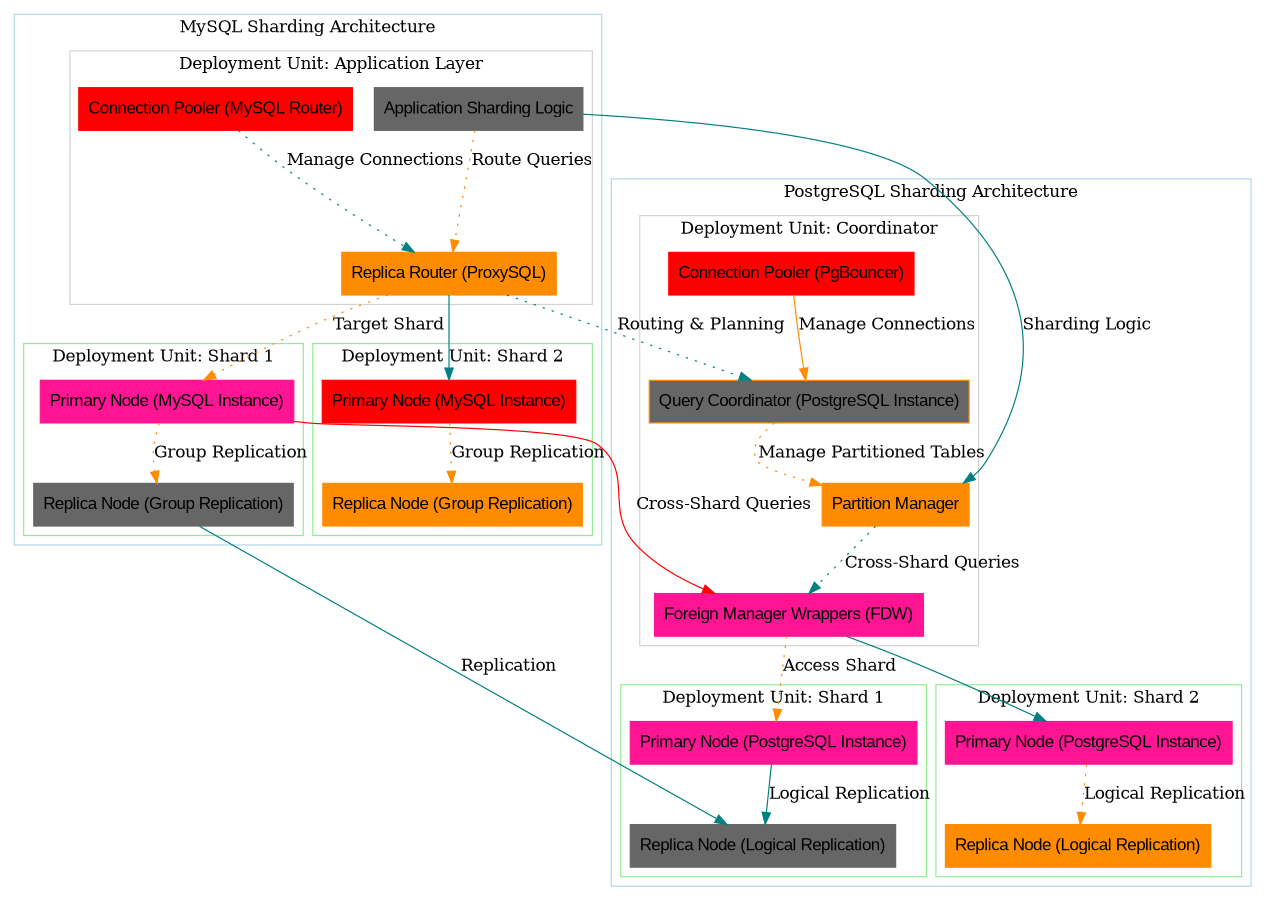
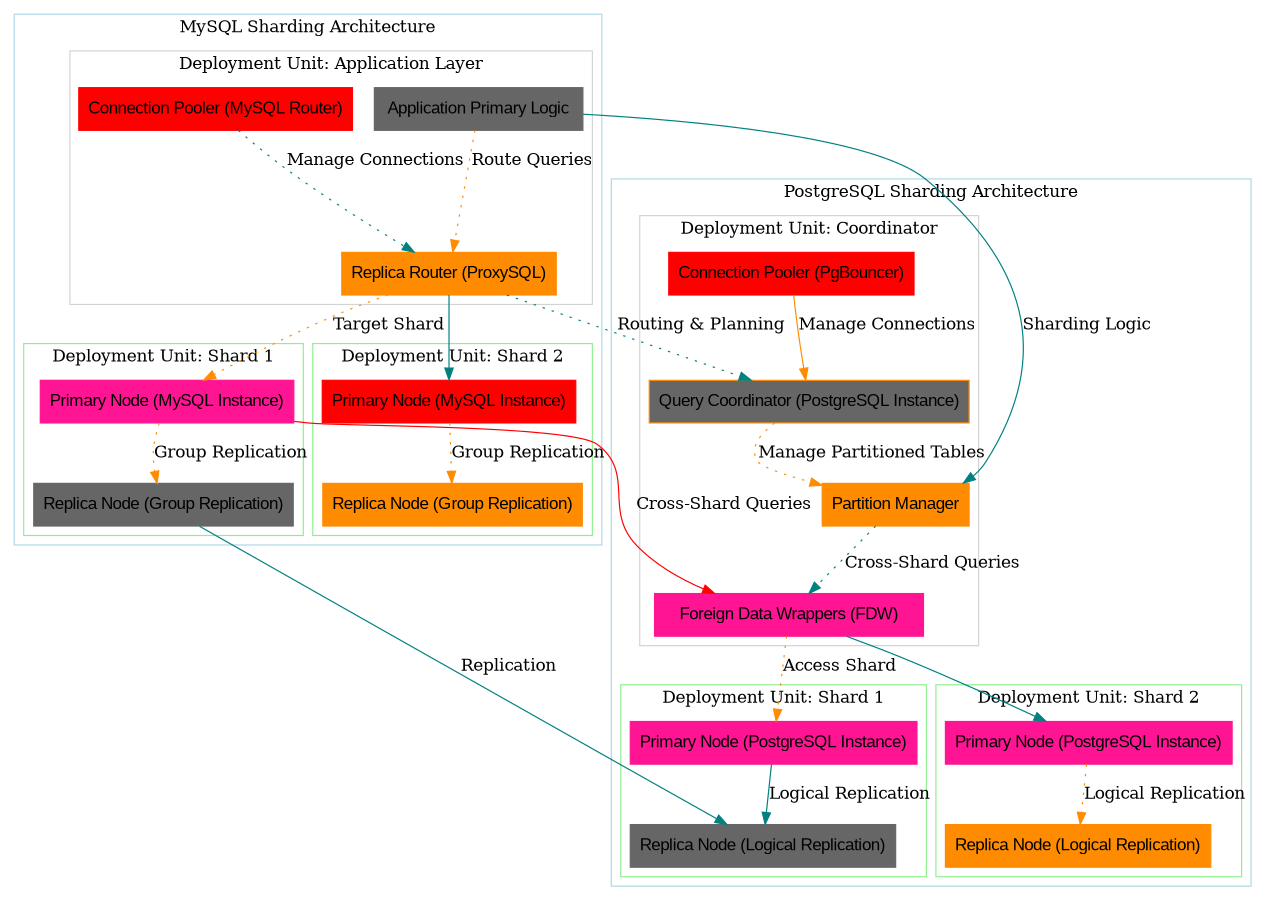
(479, 109) -> (479, 109)
(789, 615) -> (789, 615)
